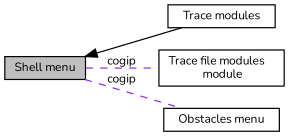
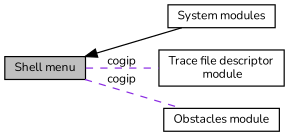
(222, 16) -> (222, 16)
(222, 68) -> (222, 68)
(222, 120) -> (222, 120)
